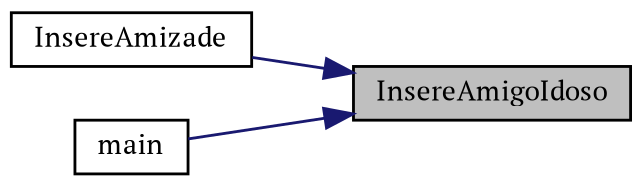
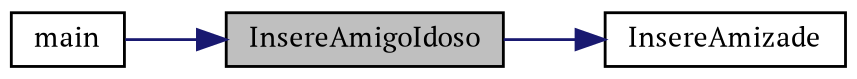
(288, 63) -> (540, 40)
